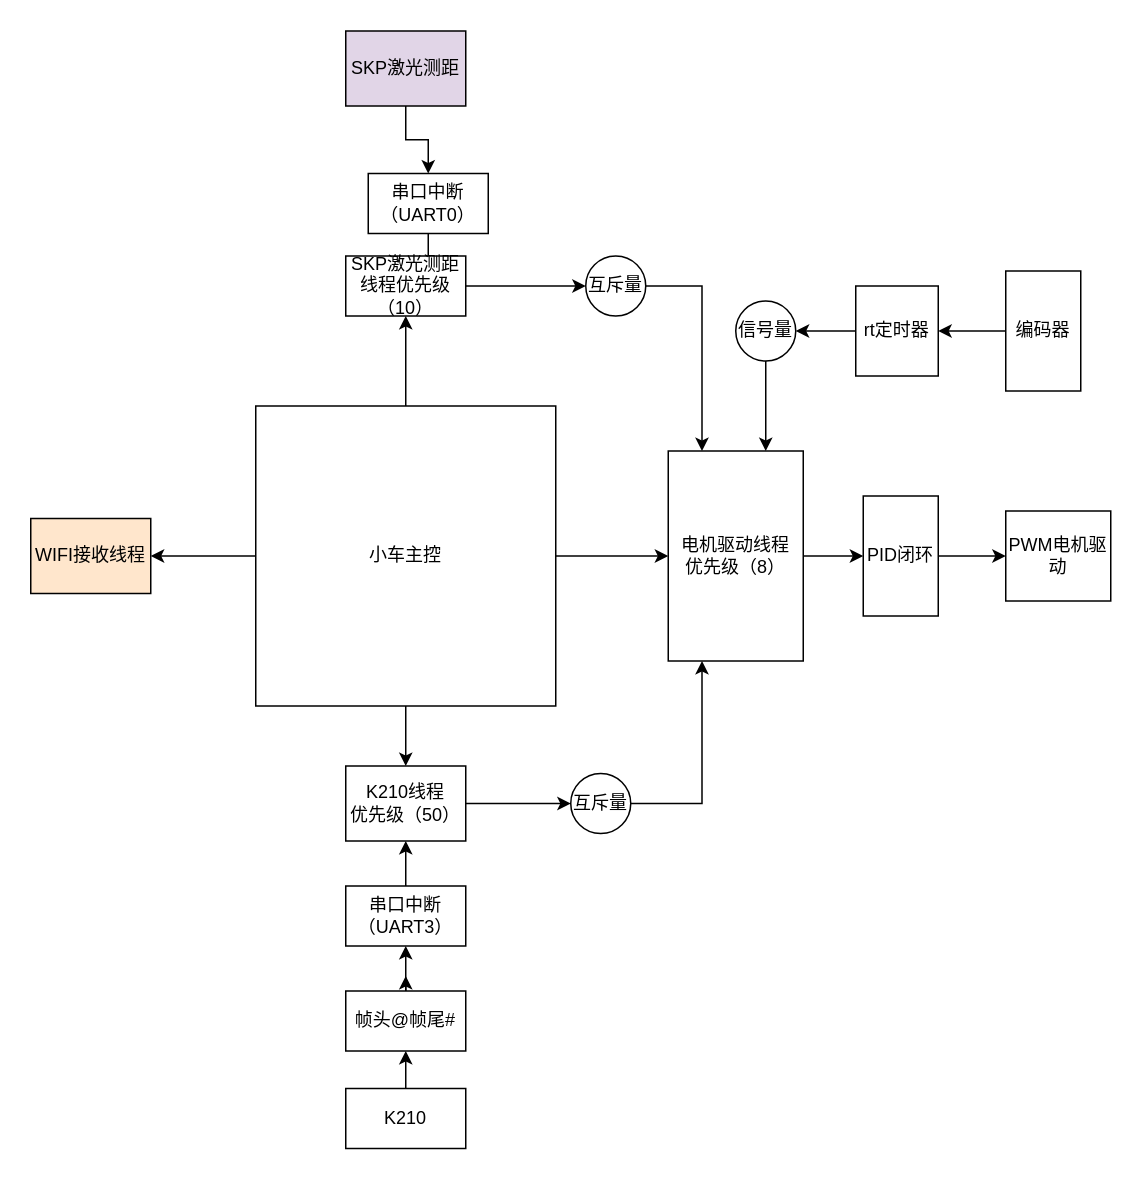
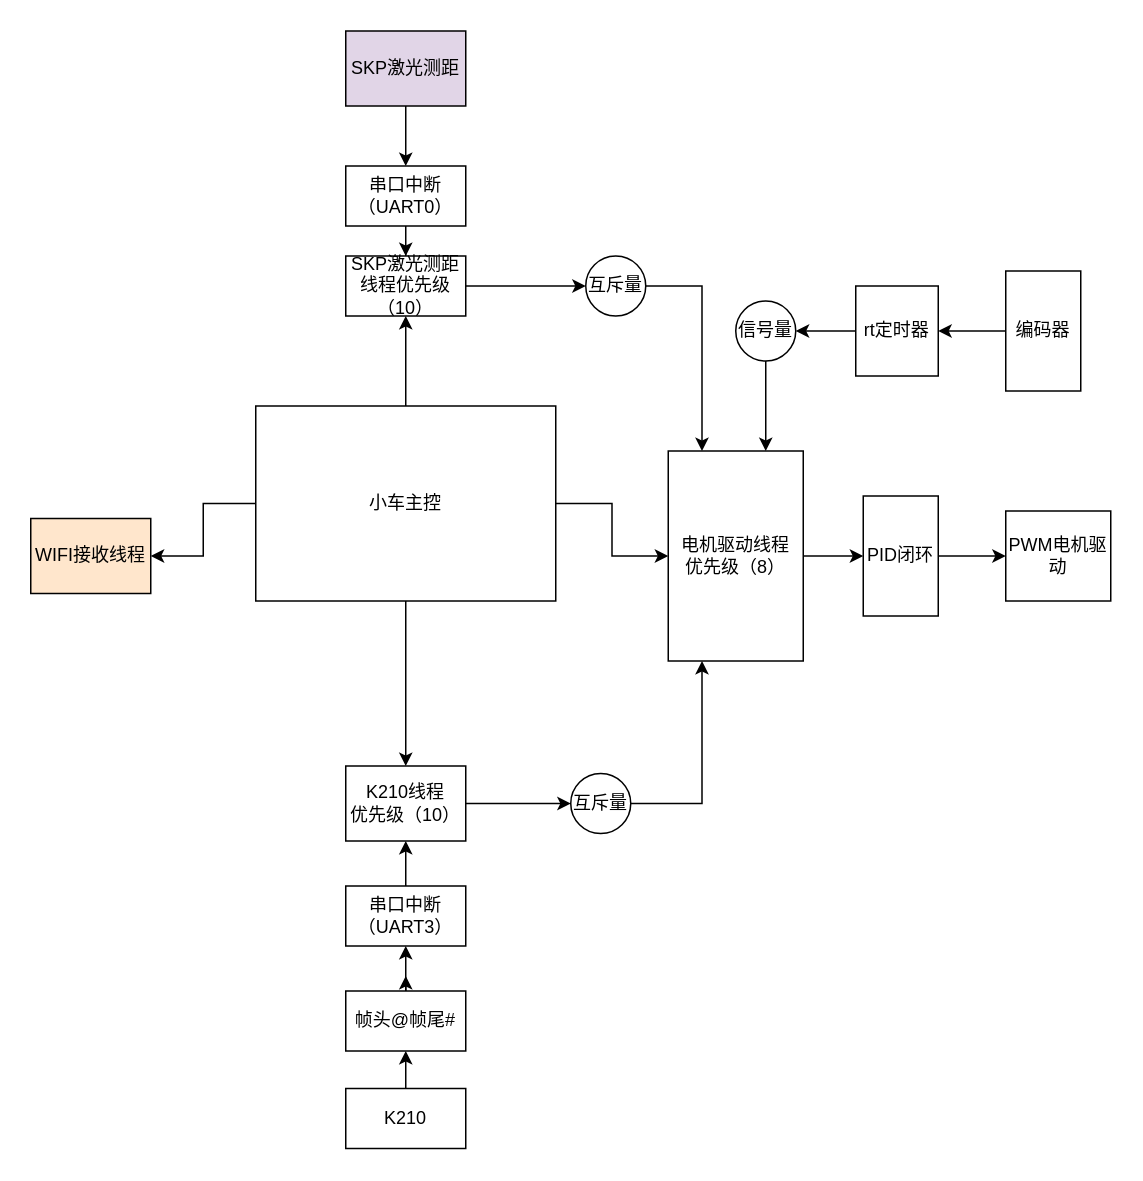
(428, 203) -> (406, 196)
(406, 556) -> (406, 503)
(406, 803) -> (406, 803)
